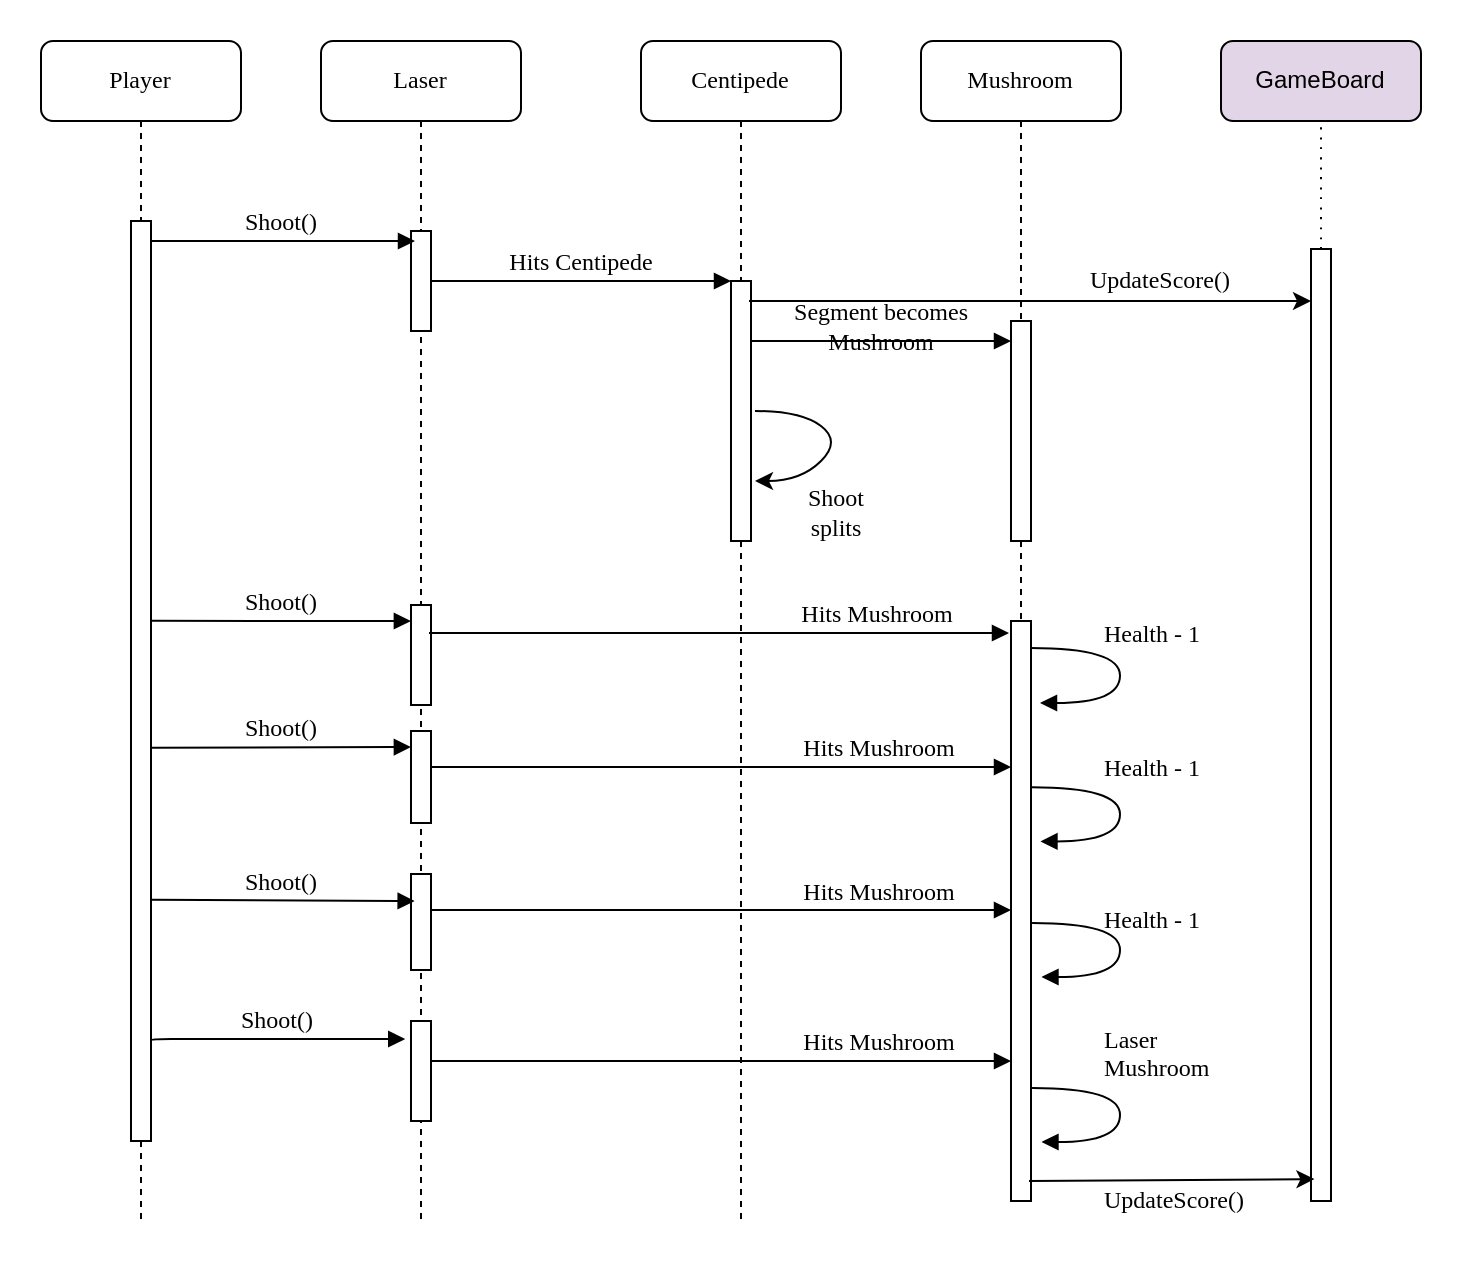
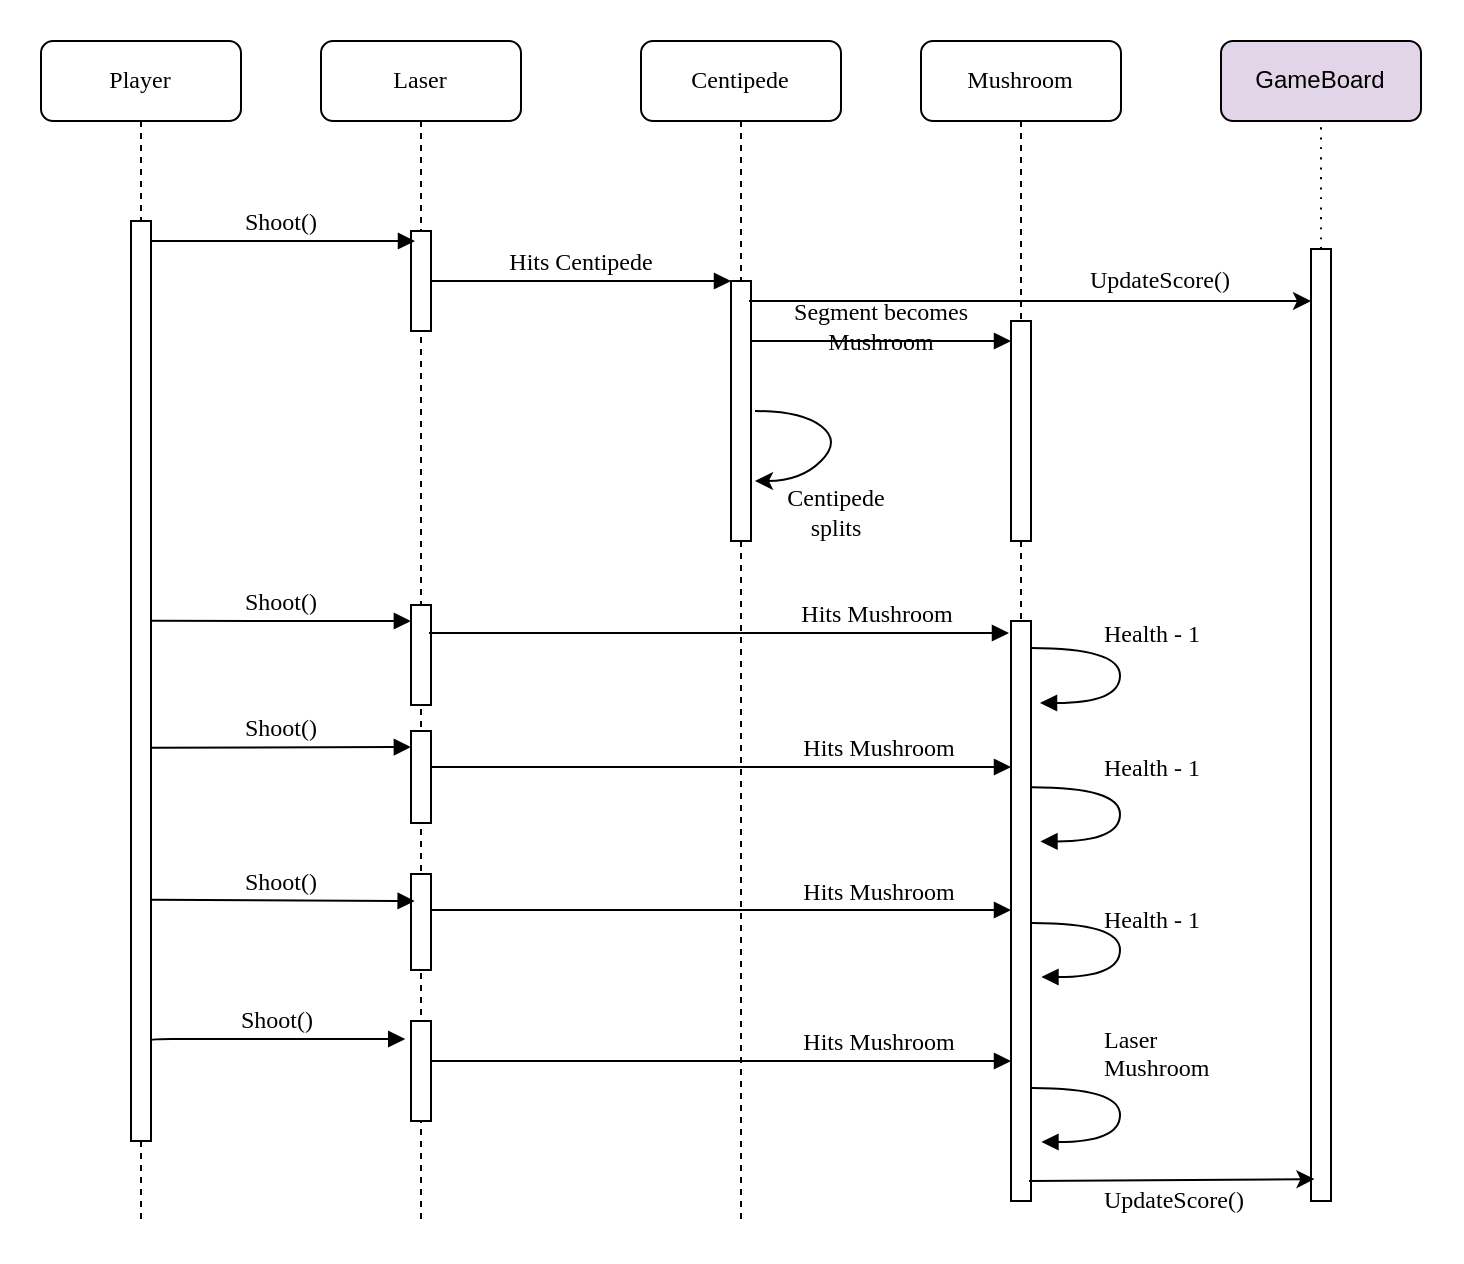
(837, 513) -> (837, 513)
